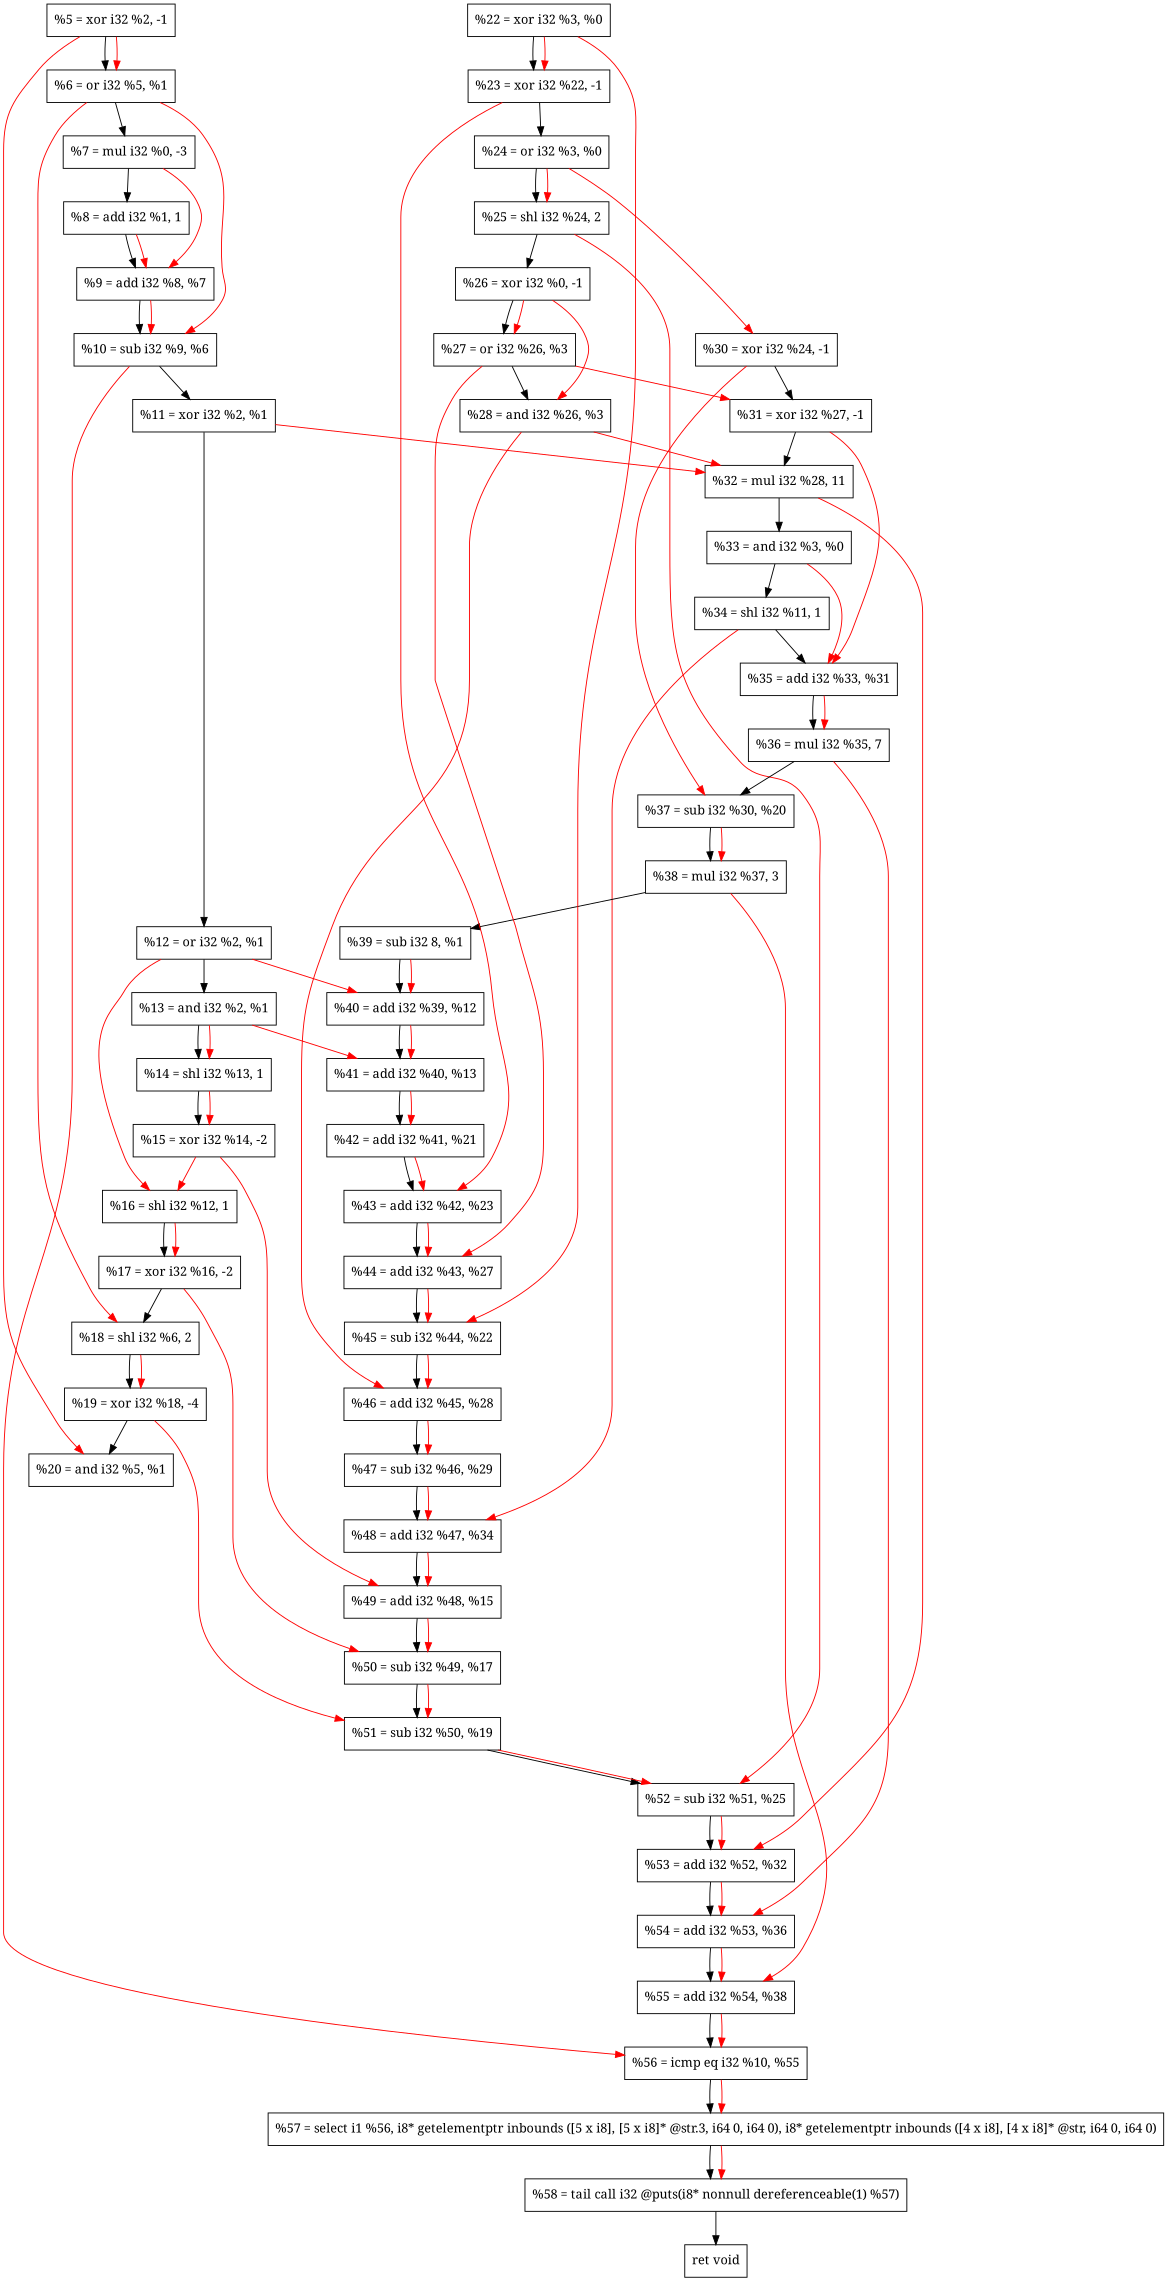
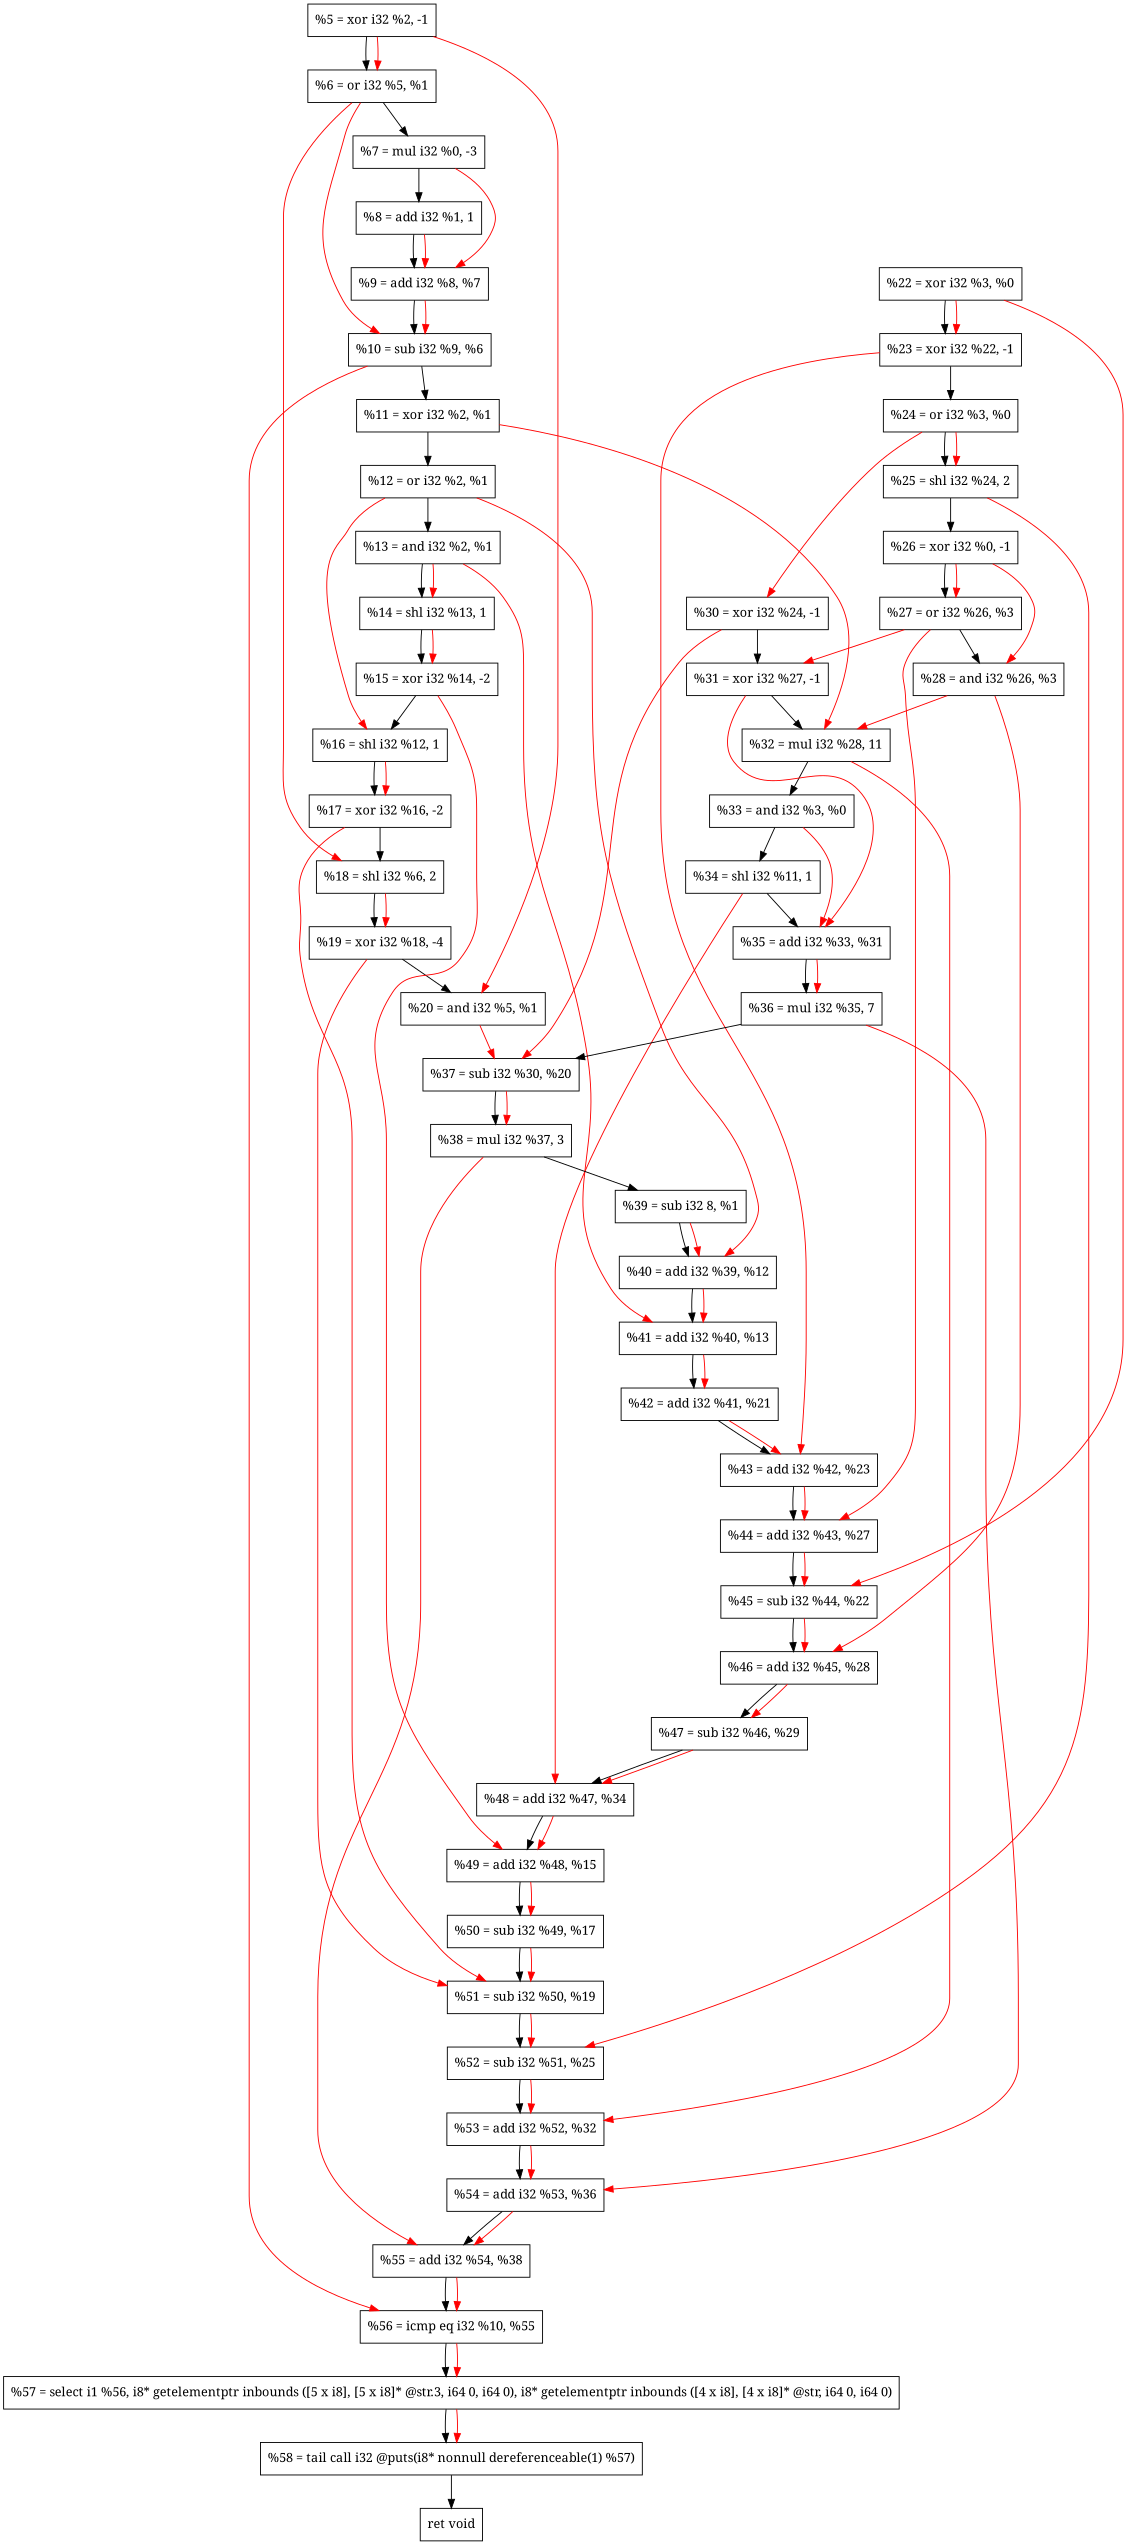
none -> (485, 1038)
(189, 1170) -> (406, 709)
(233, 1493) -> (352, 1410)
